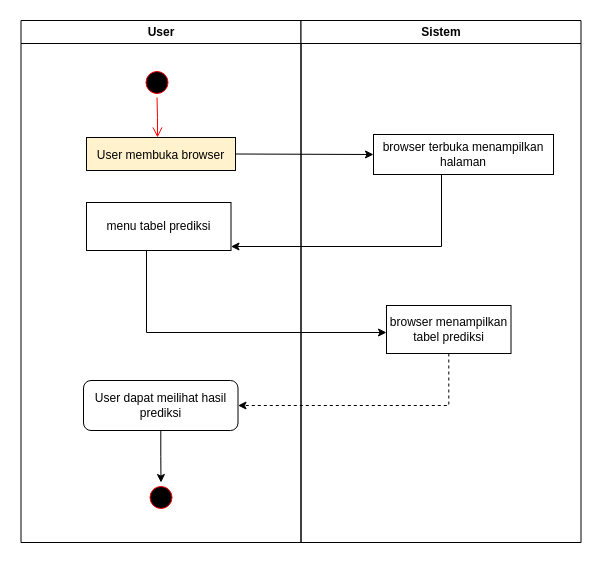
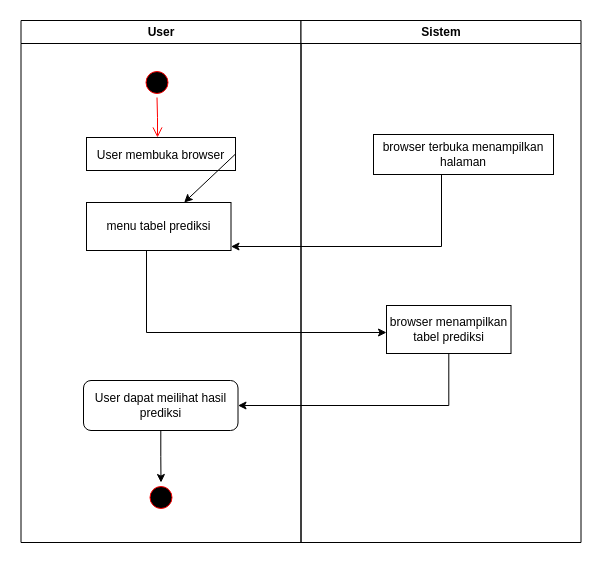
(161, 154) -> (161, 154)
(299, 154) -> (212, 176)
(372, 406) -> (372, 406)
